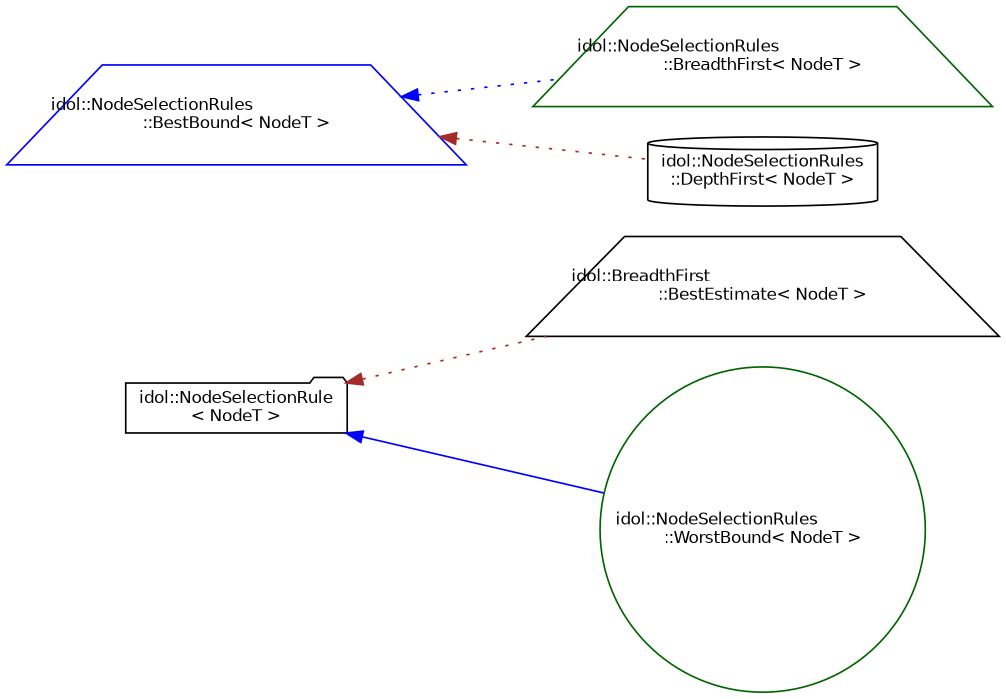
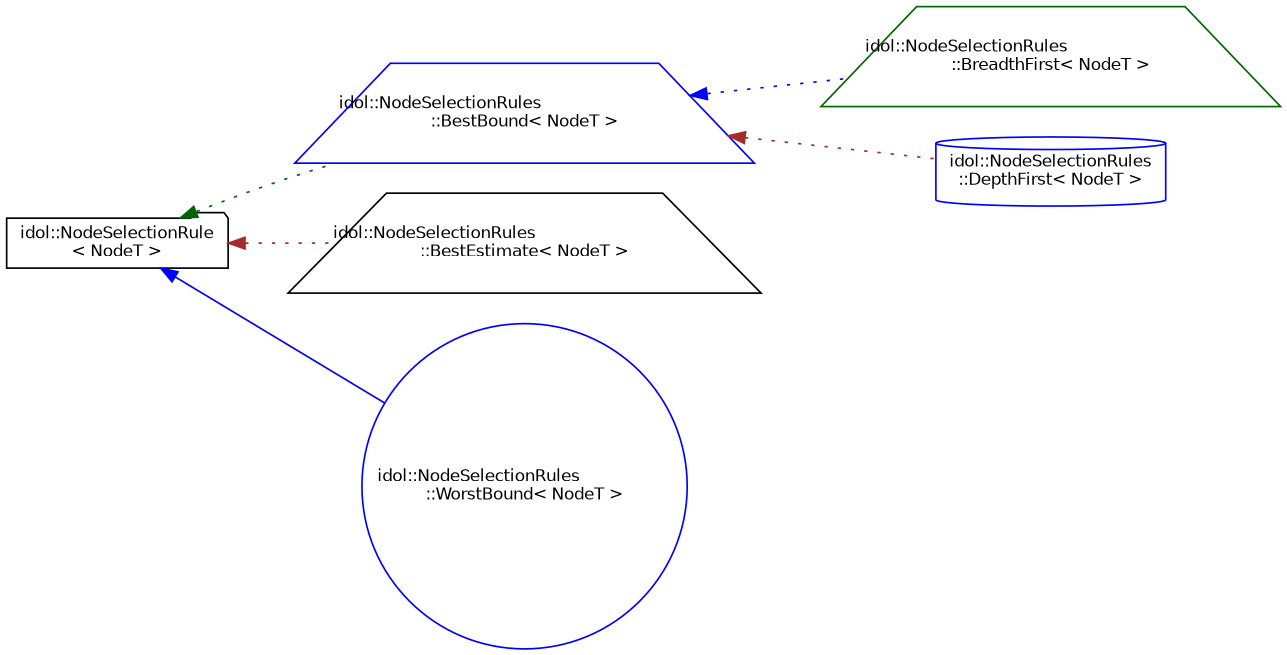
(763, 172) -> (1051, 172)
none -> (265, 186)
(763, 286) -> (525, 243)
(763, 530) -> (525, 486)
